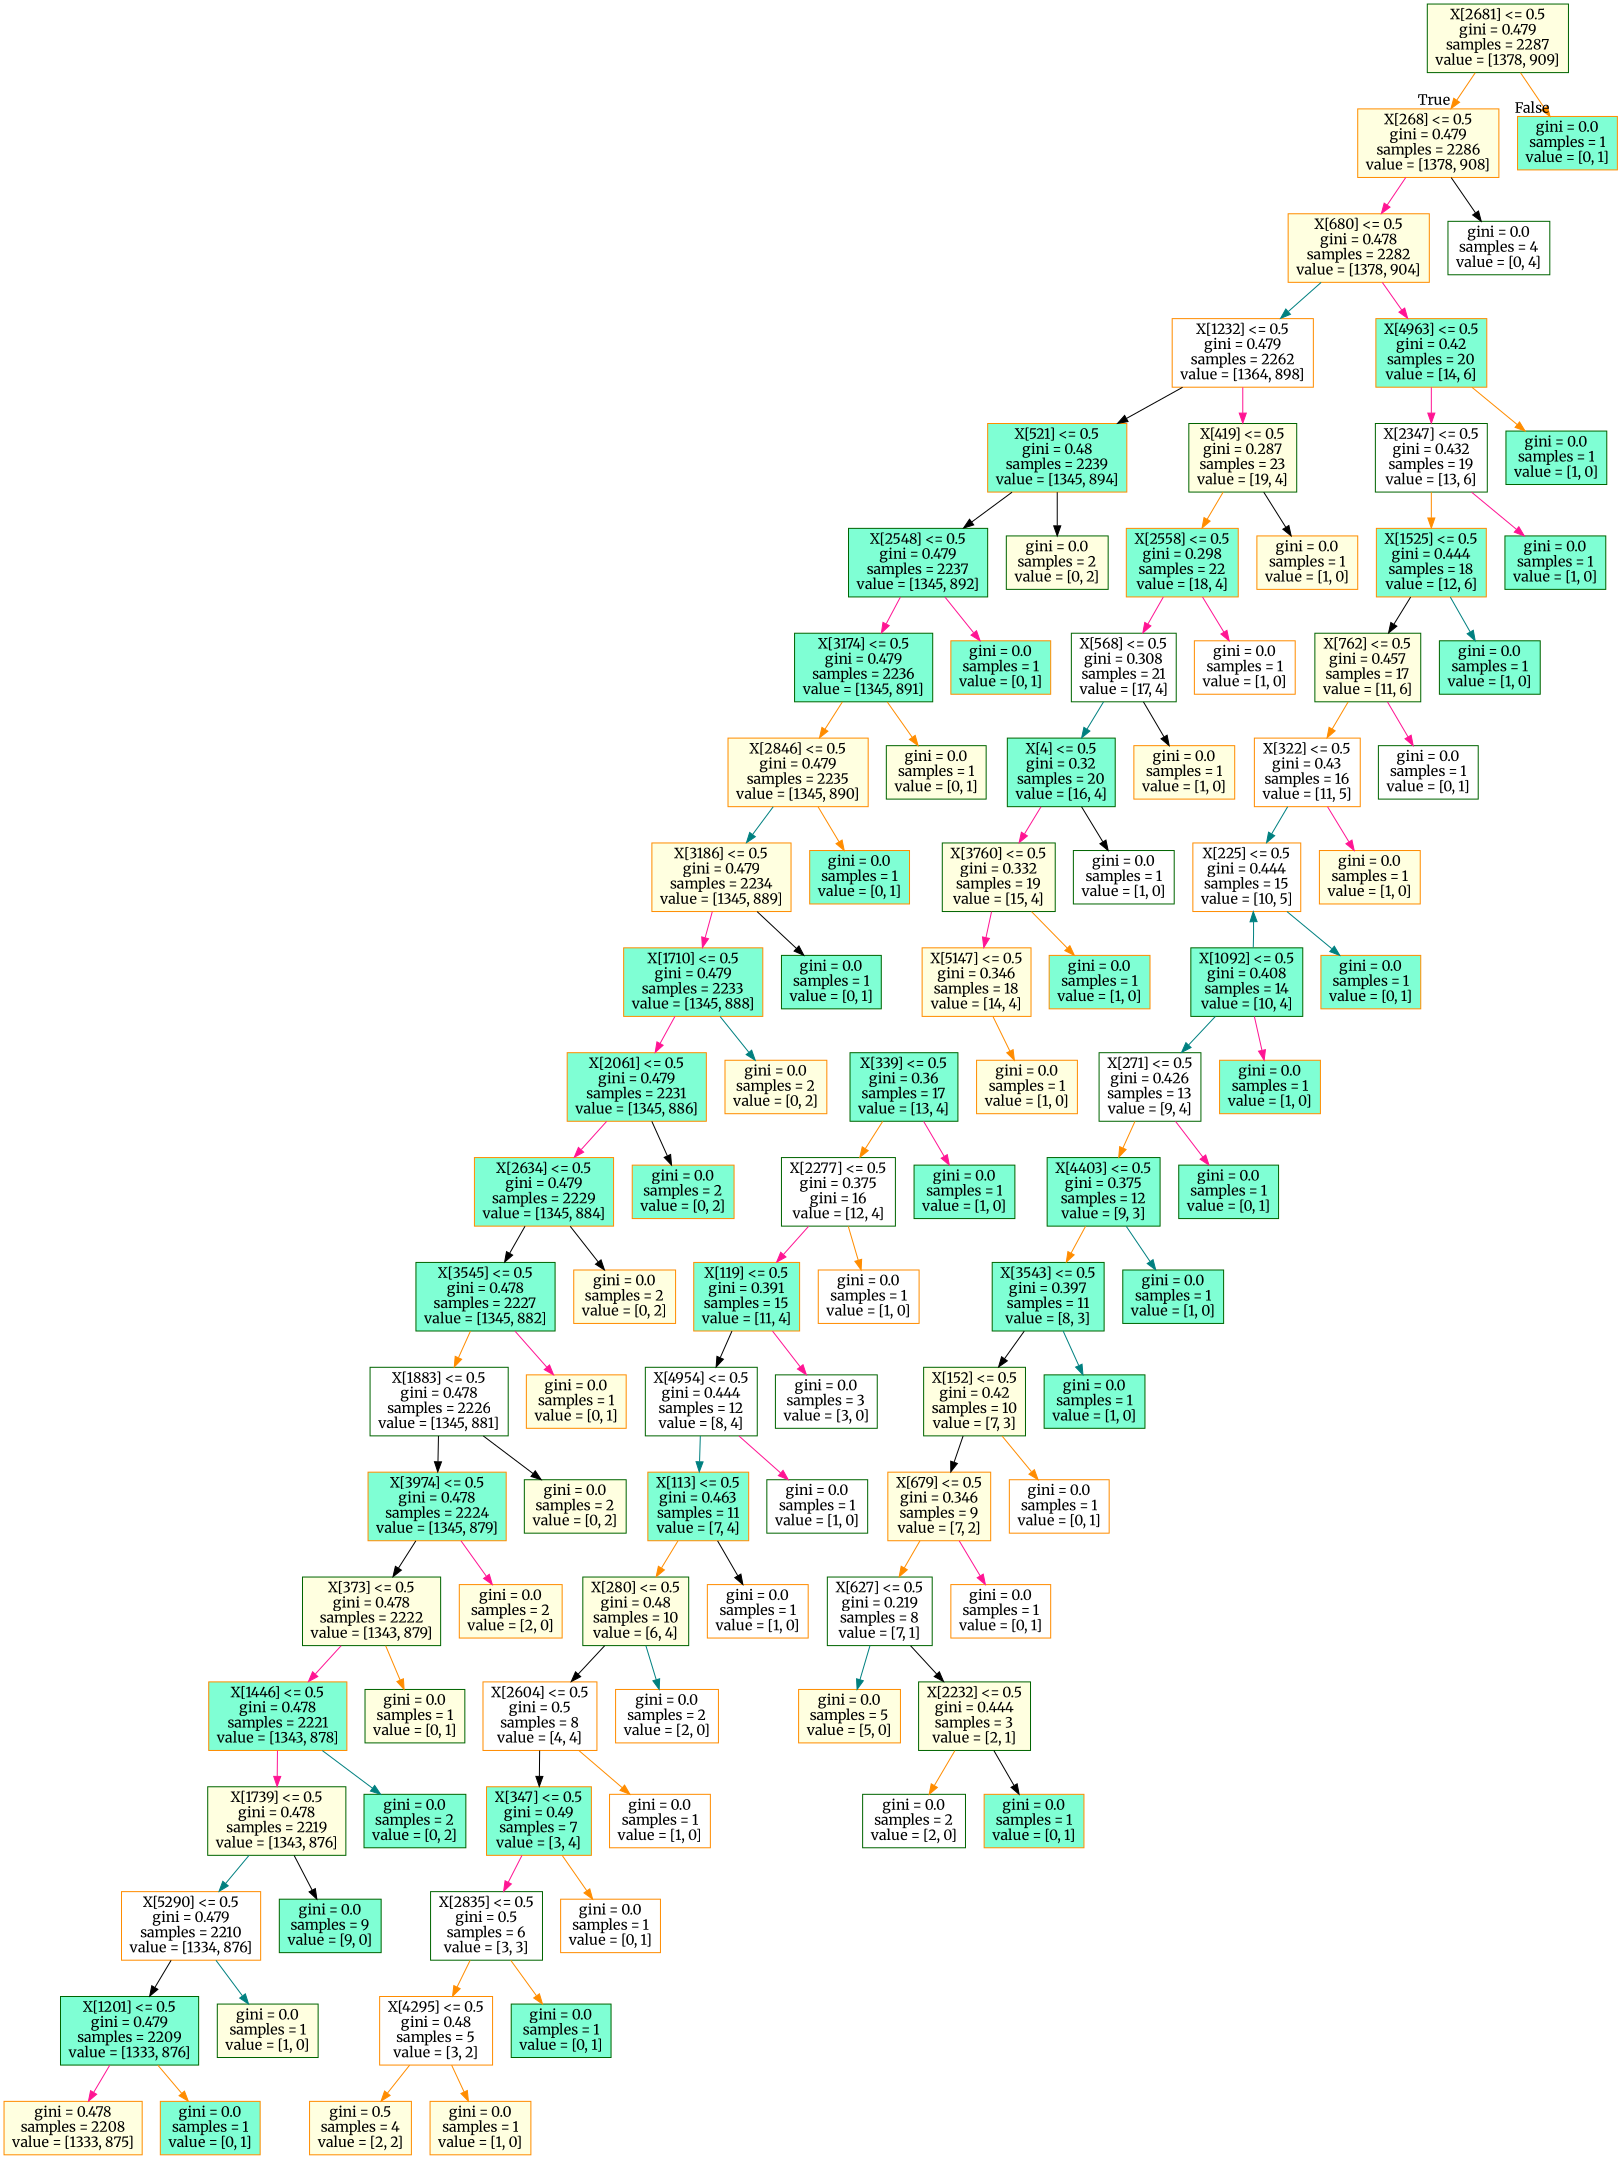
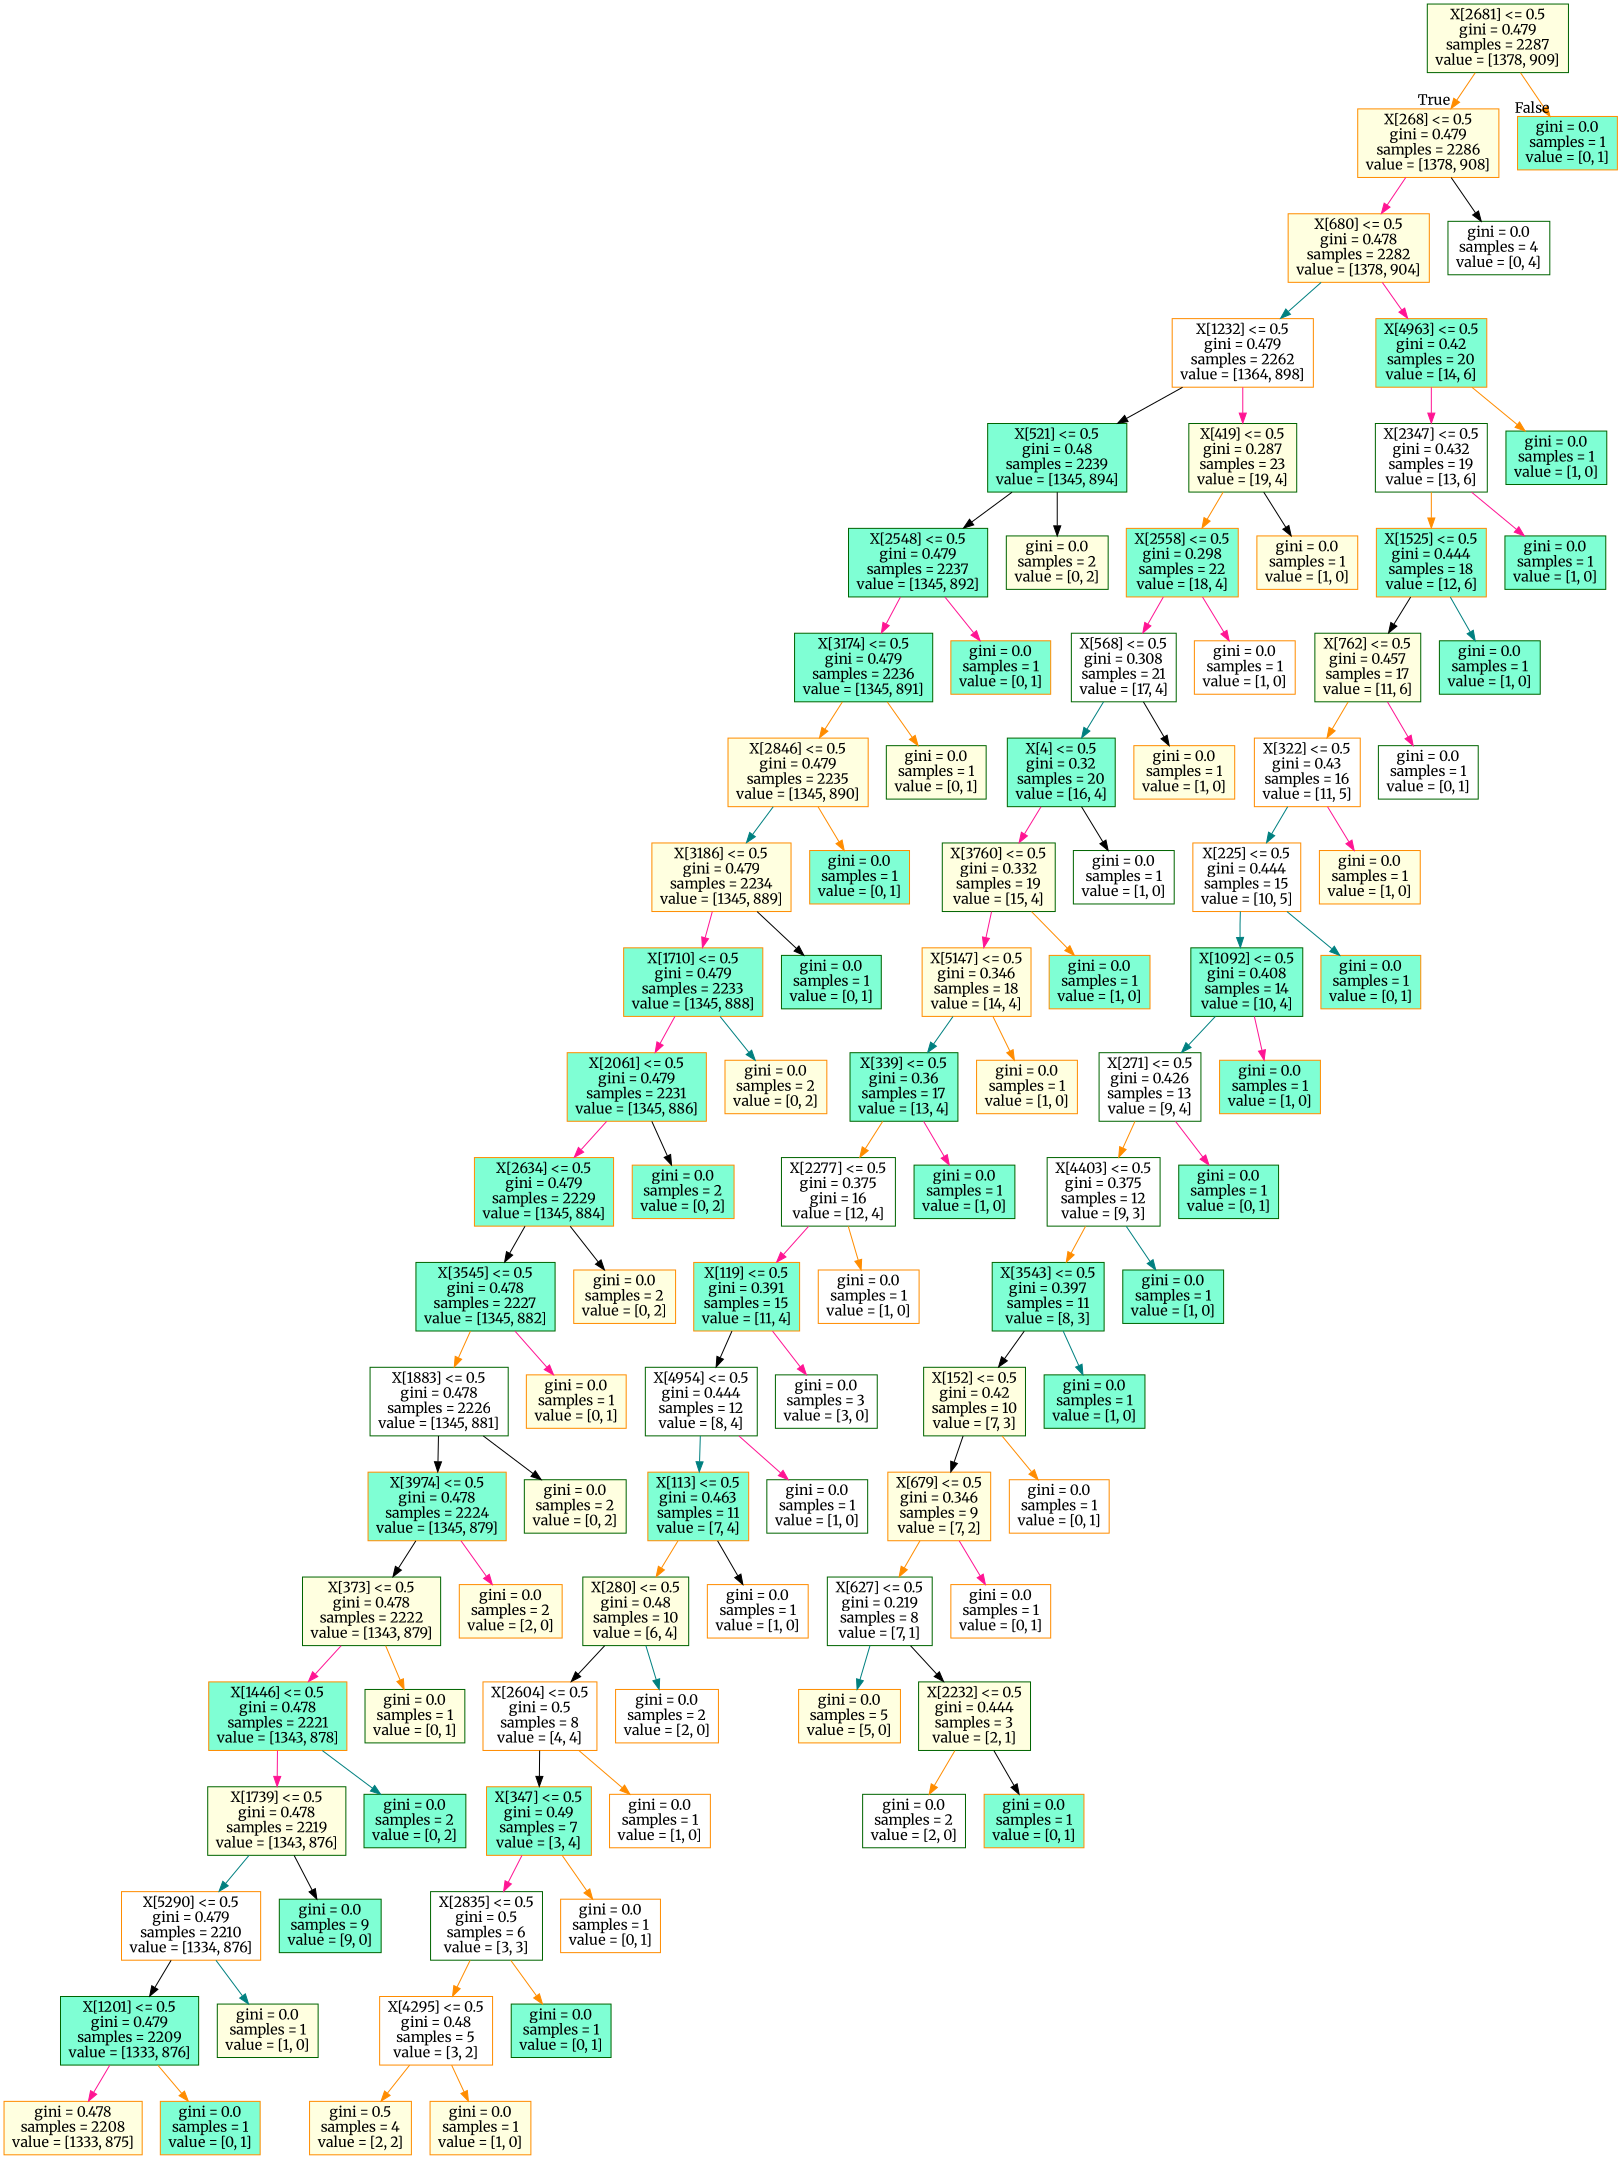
(1057, 458) -> (1057, 458)
(1254, 935) -> (1240, 924)
none -> (943, 1030)
(1104, 1192) -> (1104, 1192)
